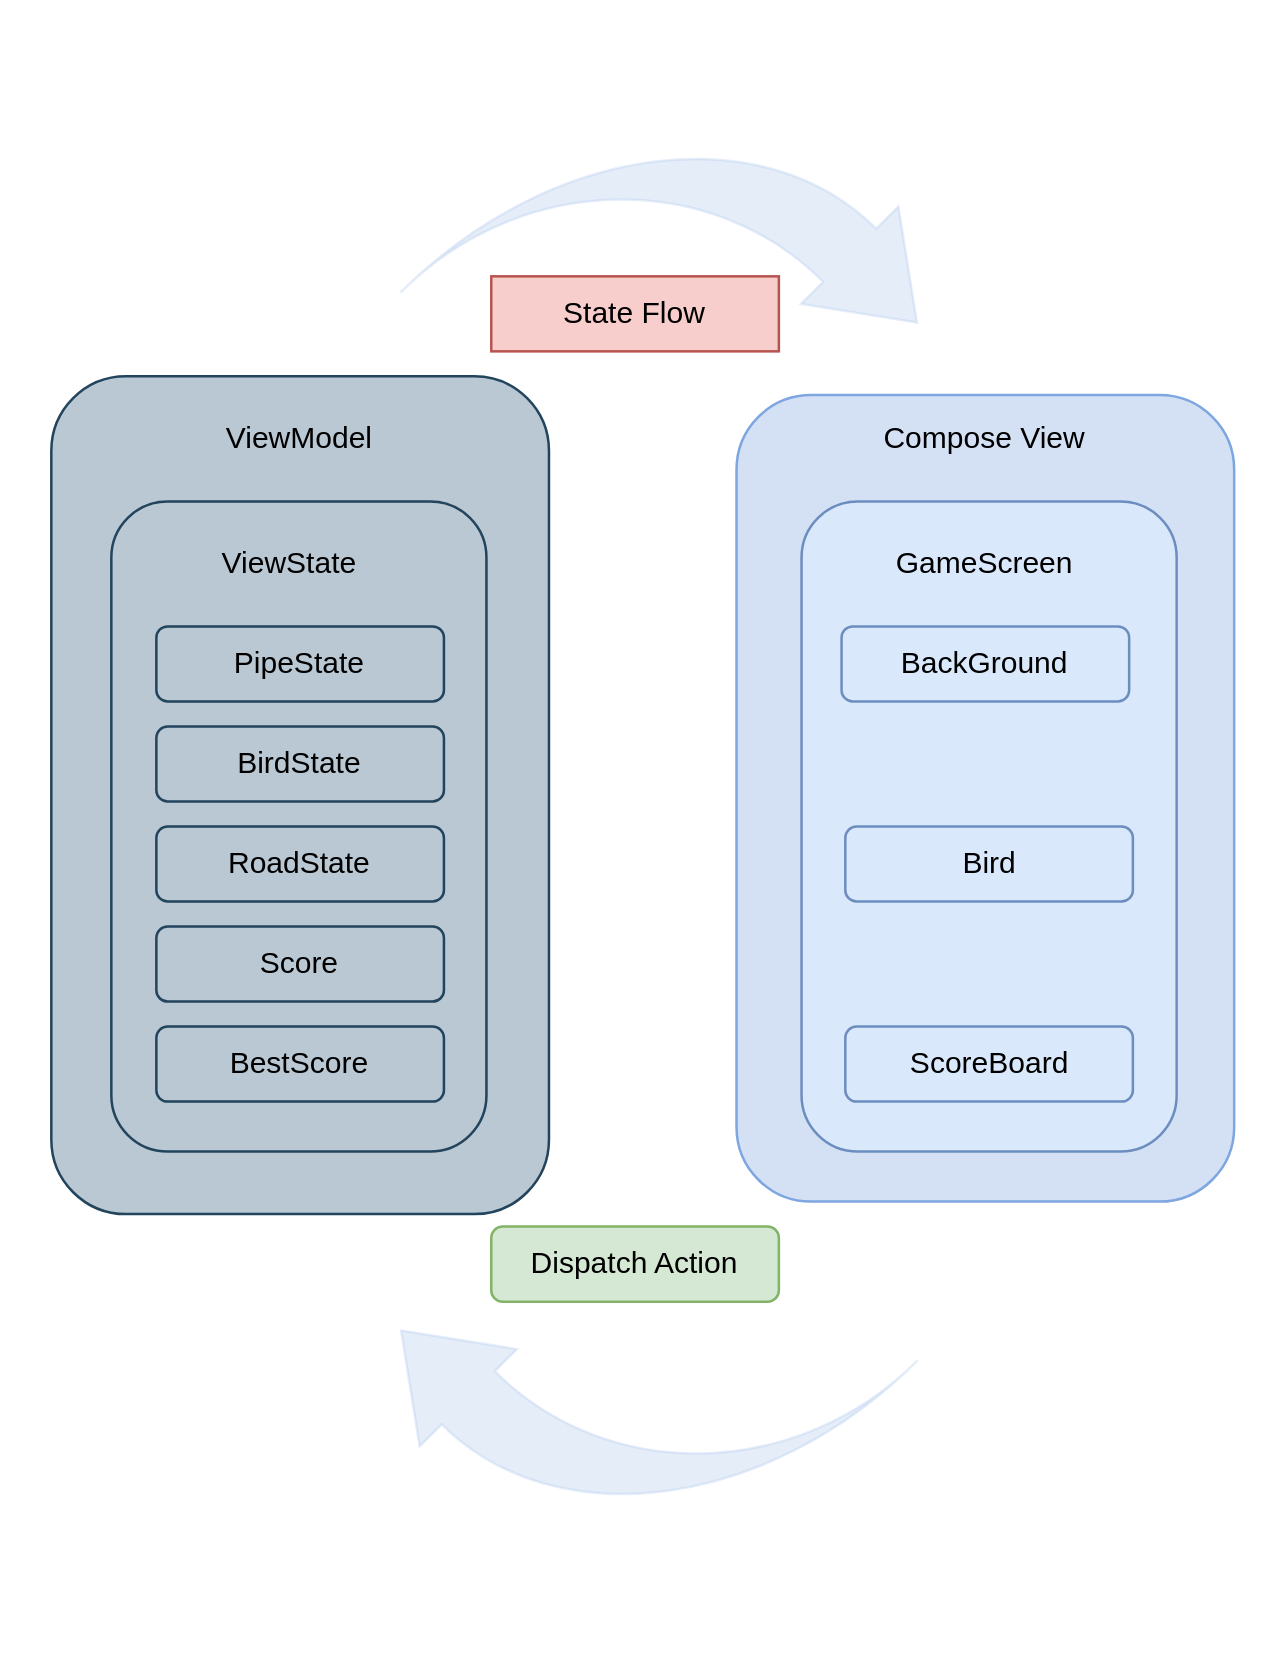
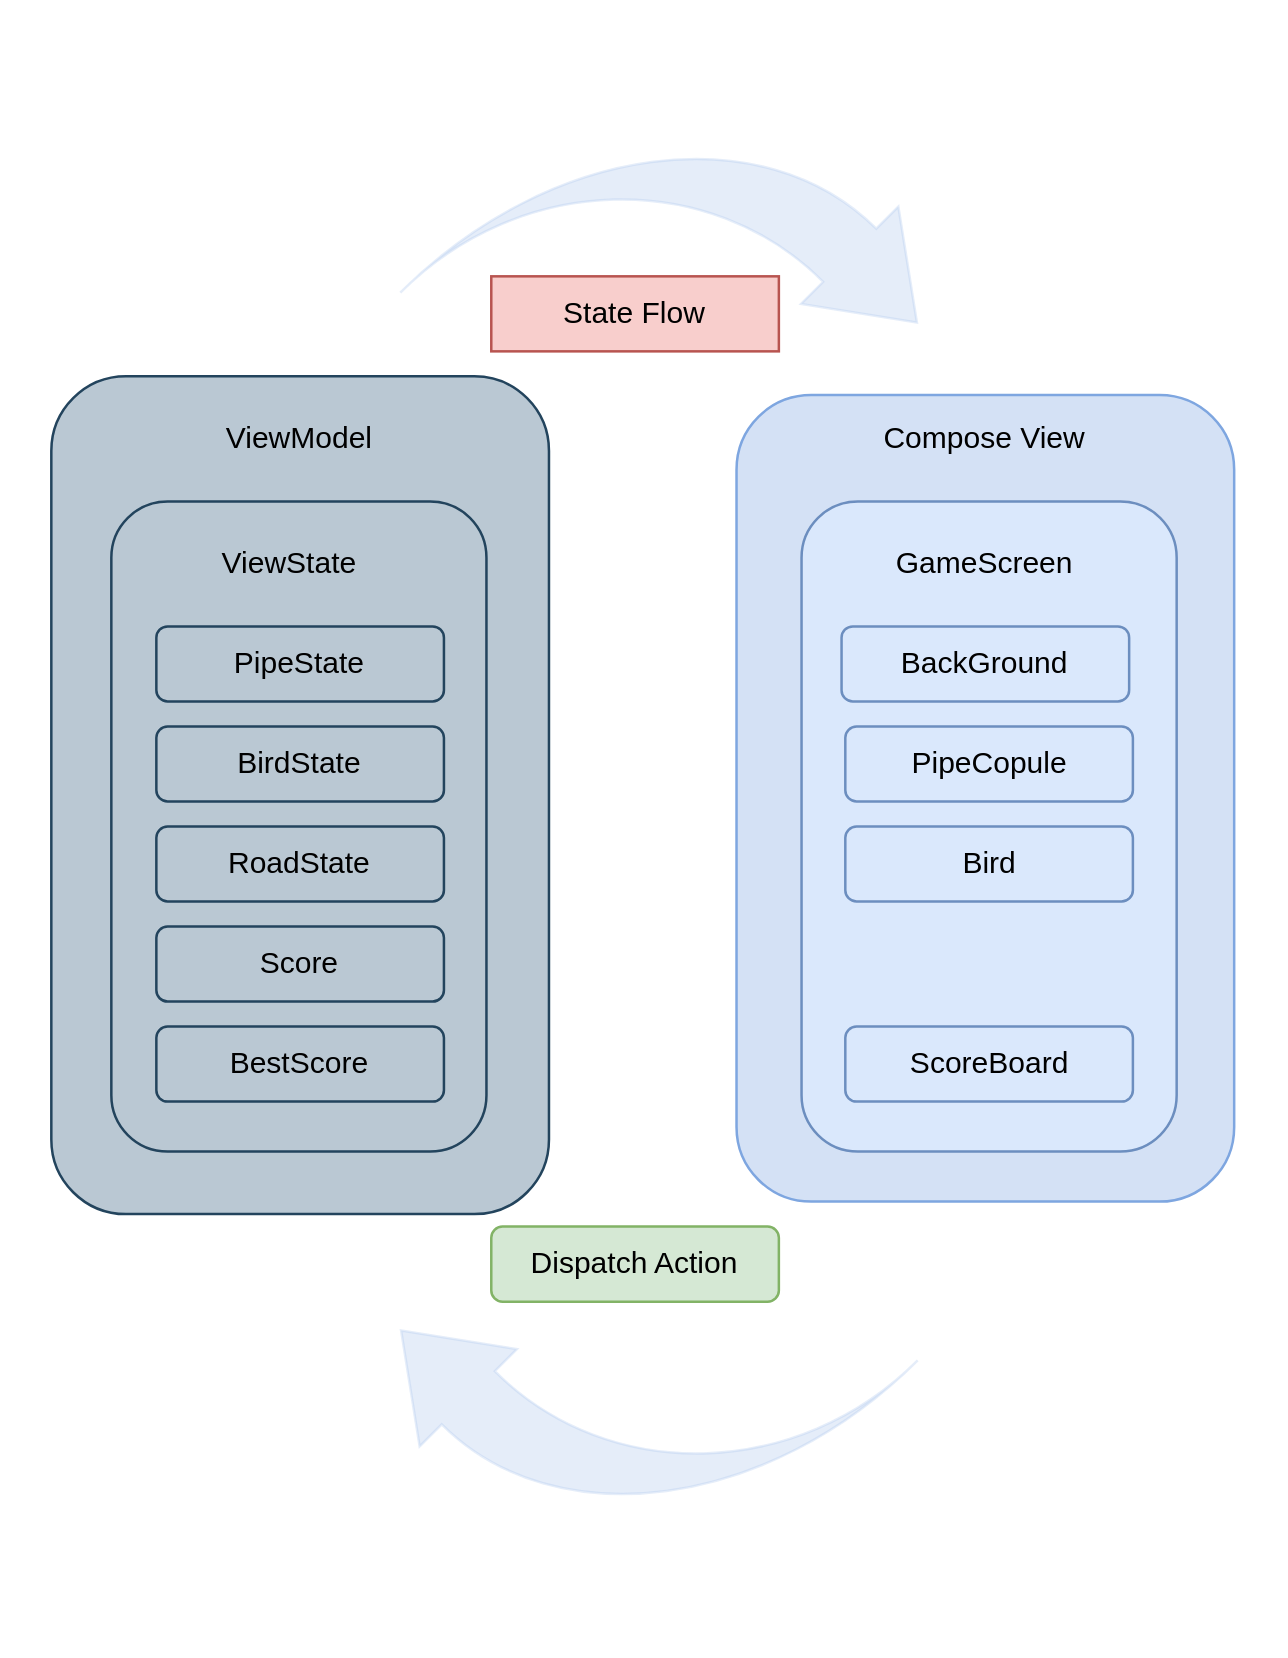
none -> (989, 764)
